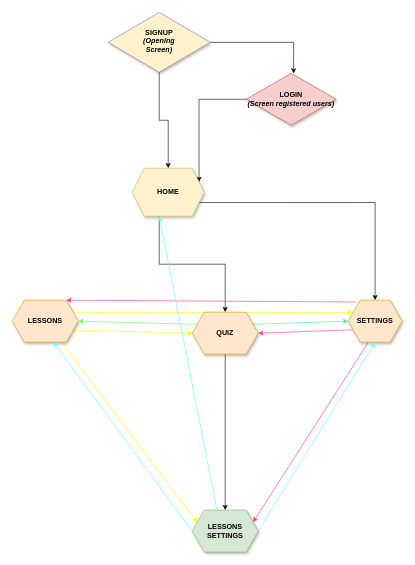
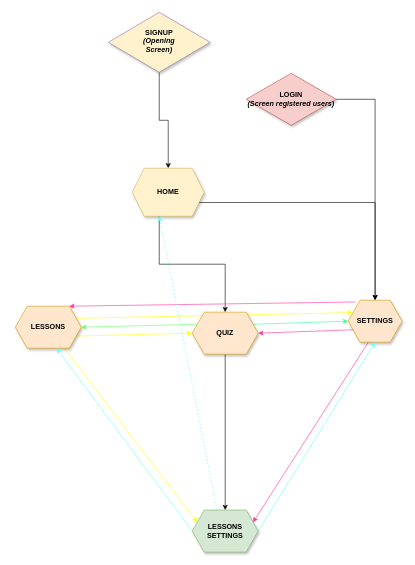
(294, 54) -> none
(199, 99) -> (375, 130)
(45, 321) -> (48, 327)
(193, 388) -> (193, 388)
